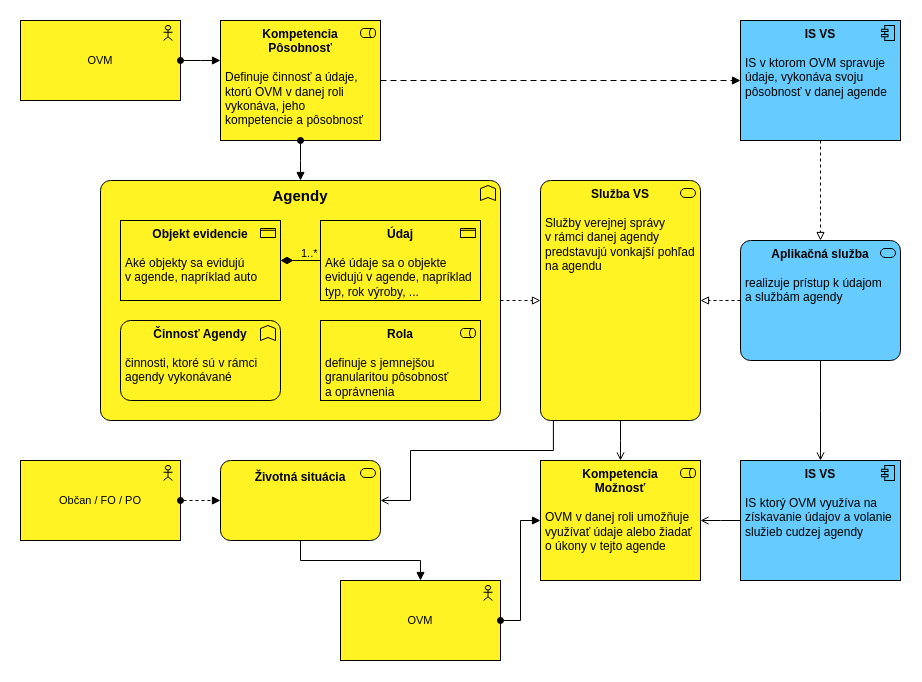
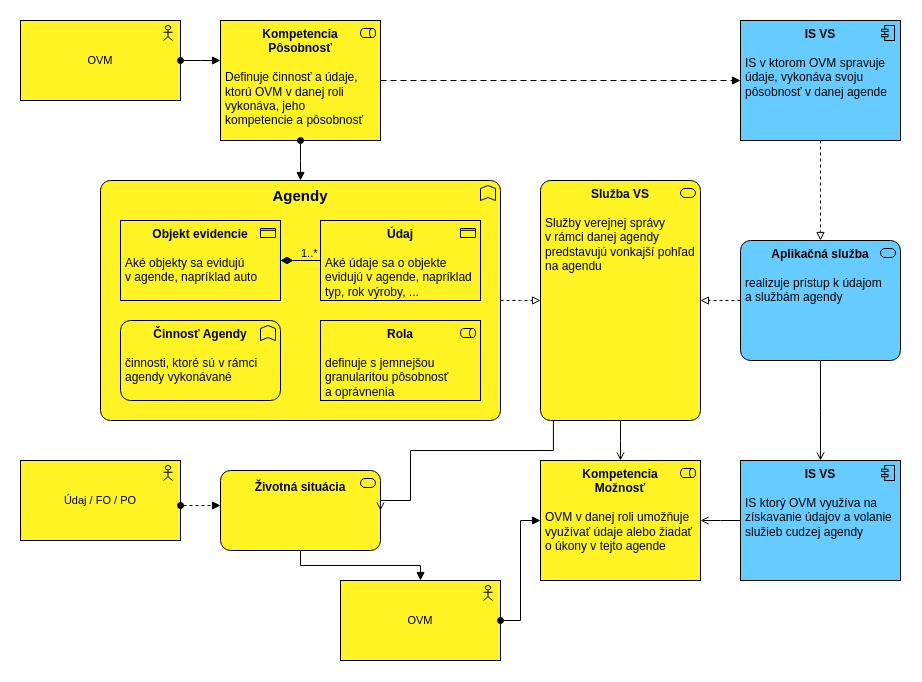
(101, 501) -> (101, 501)
(301, 501) -> (301, 511)
